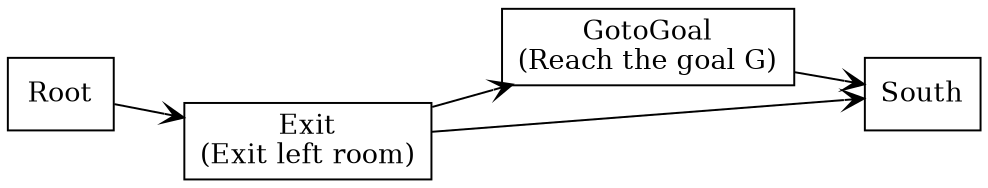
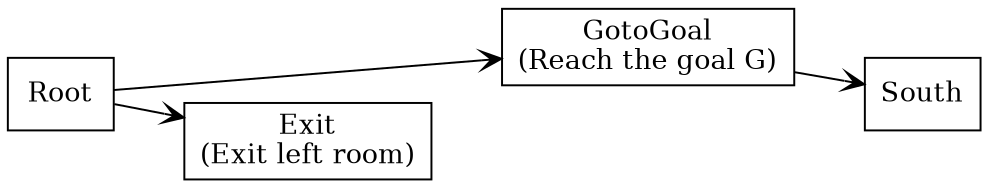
(463, 98) -> (298, 75)
(638, 116) -> none
